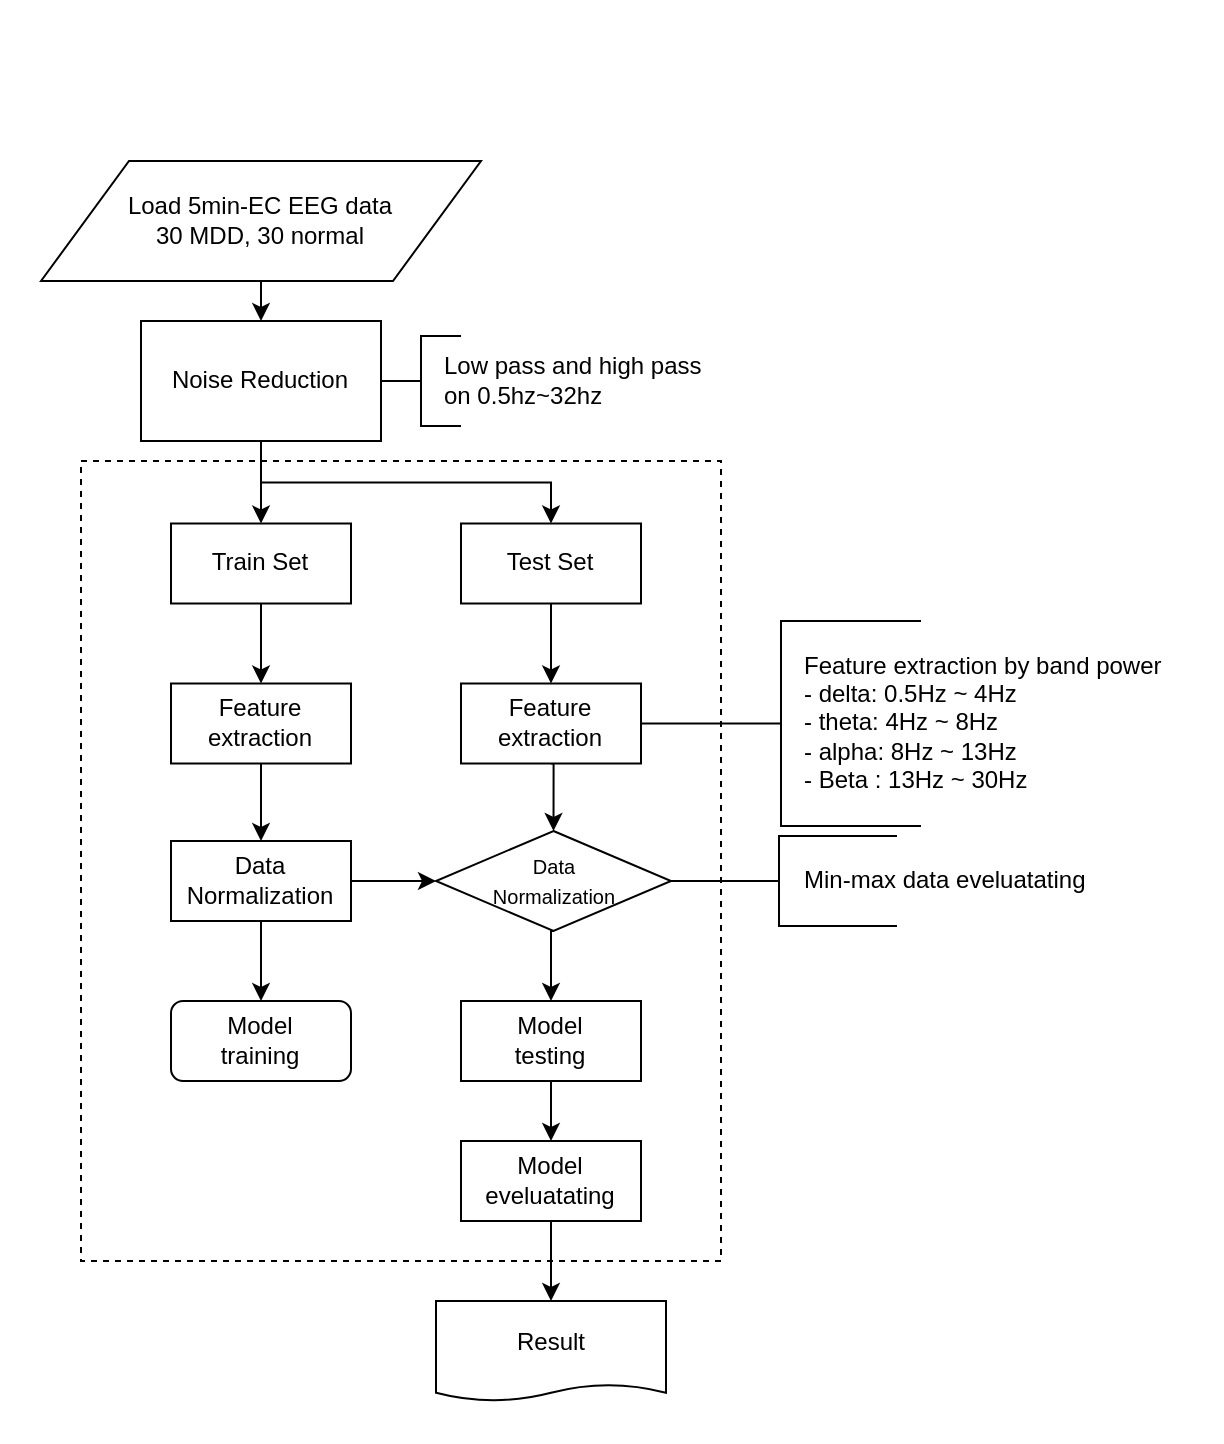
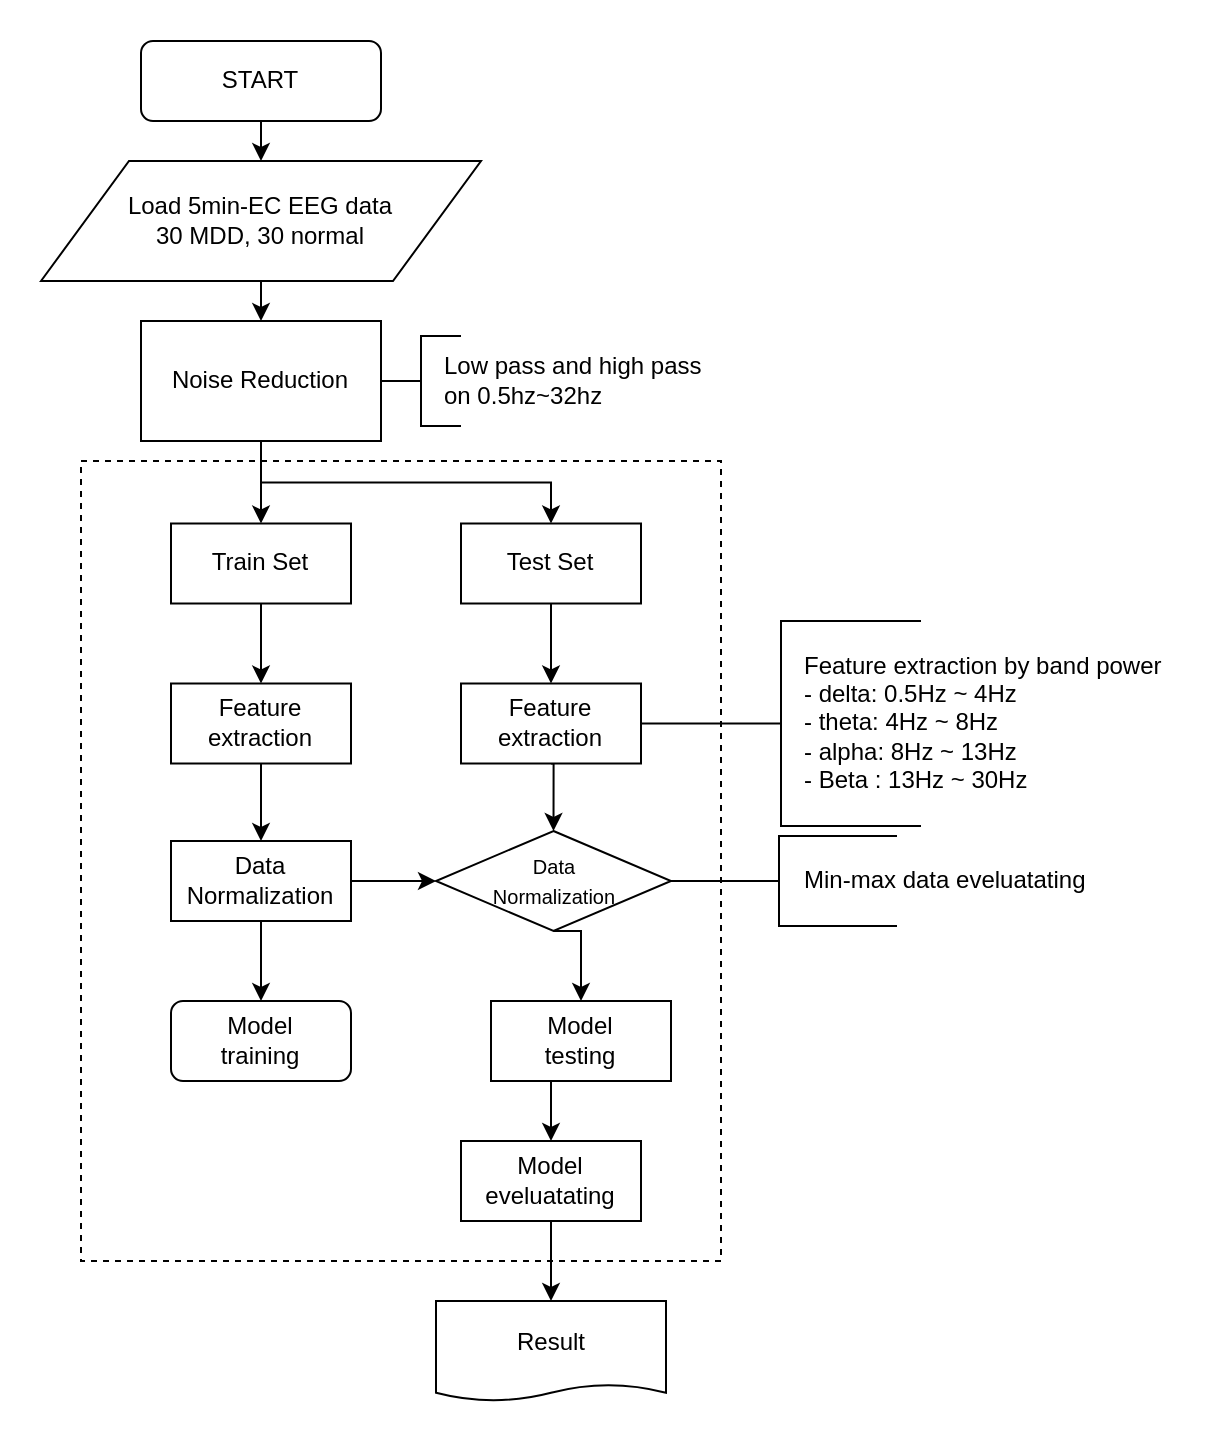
none -> (261, 81)
none -> (261, 134)
(551, 1041) -> (581, 1041)
